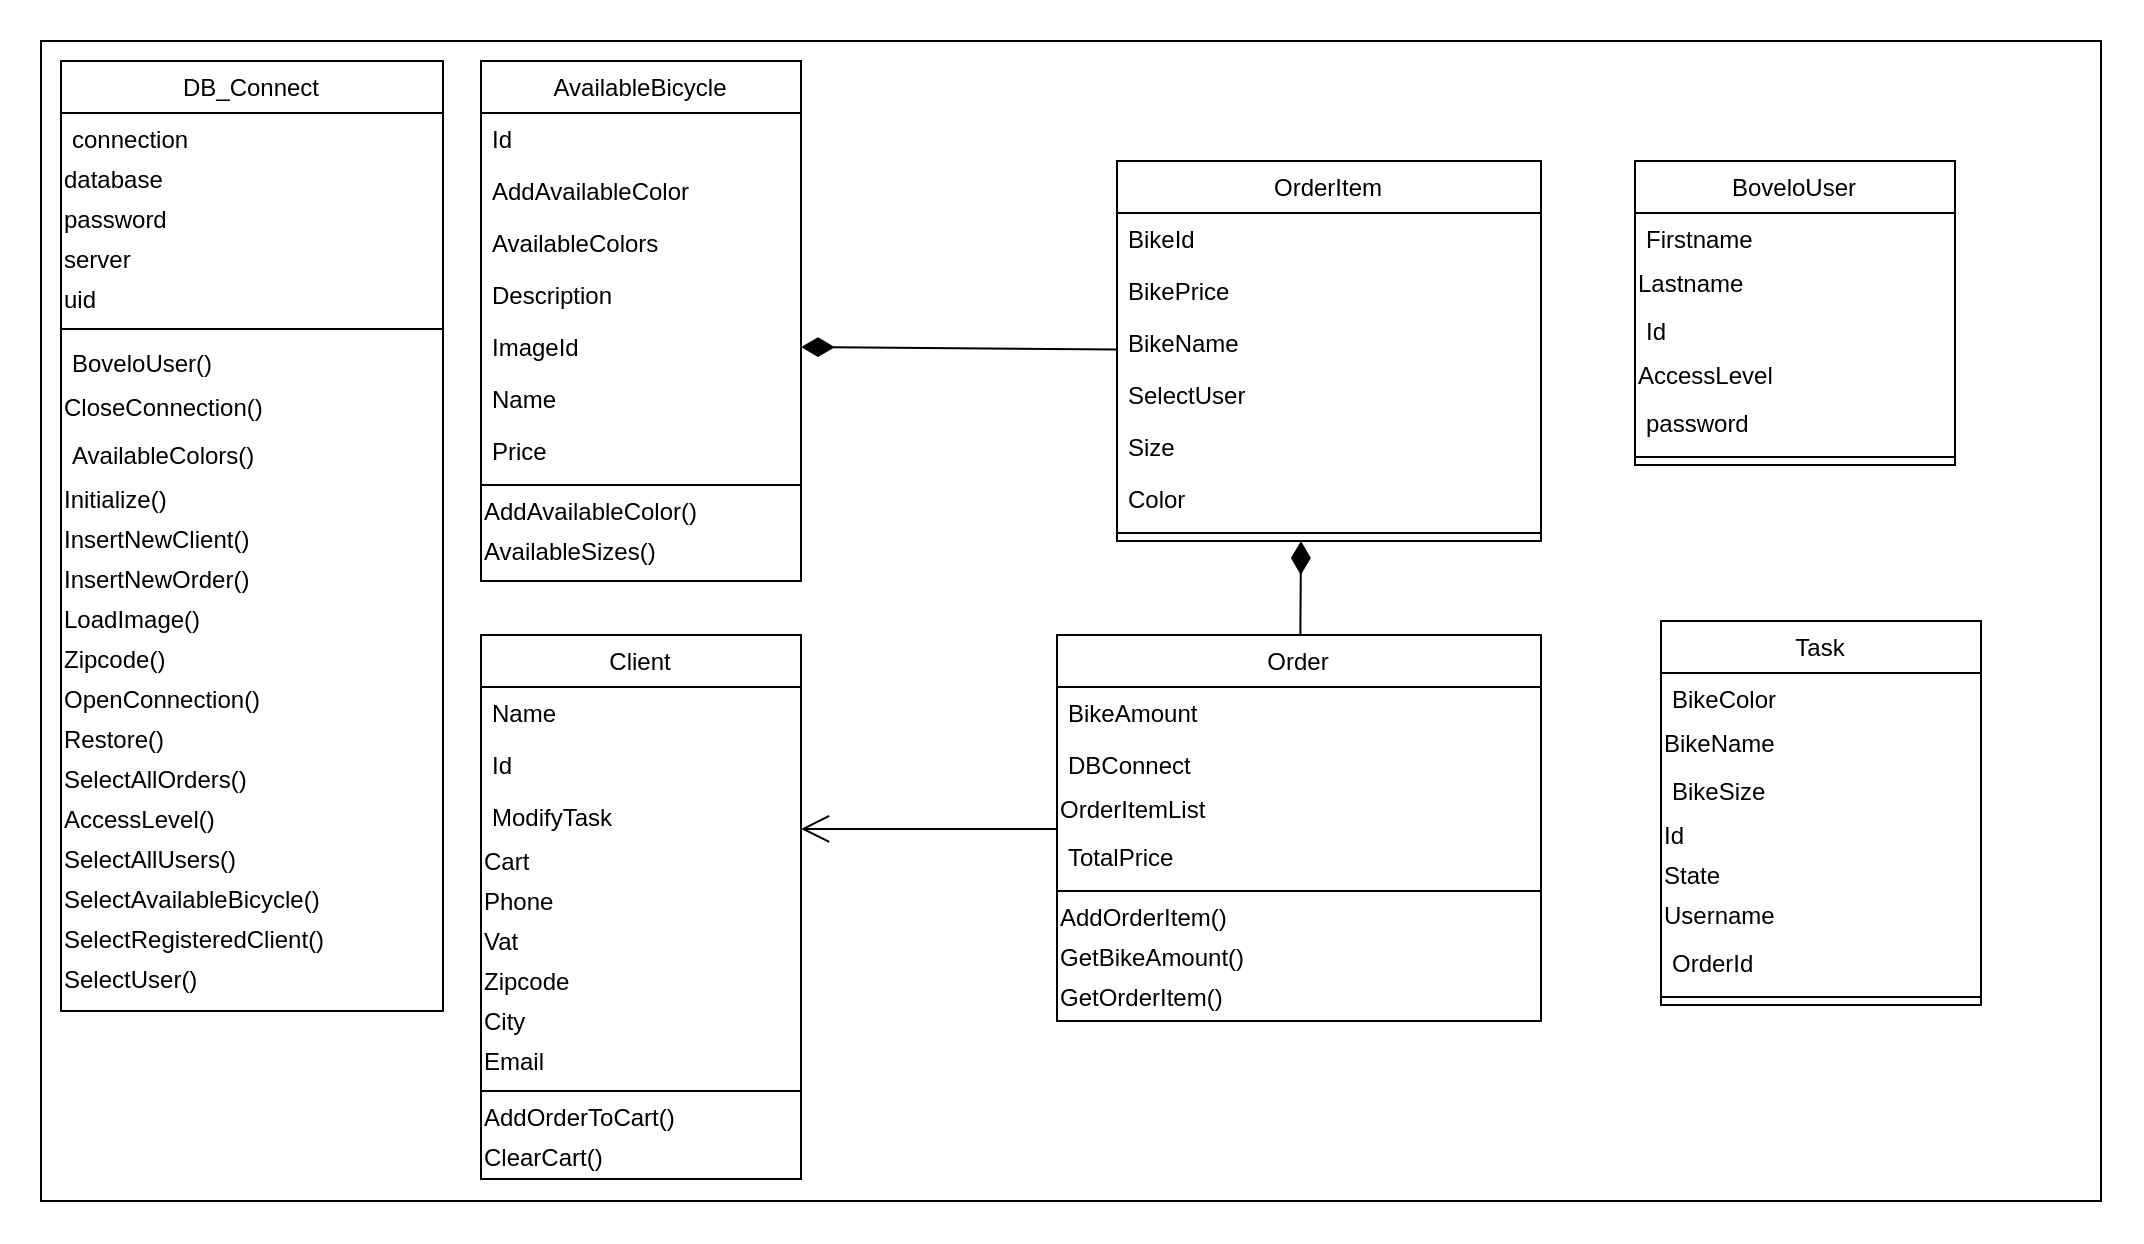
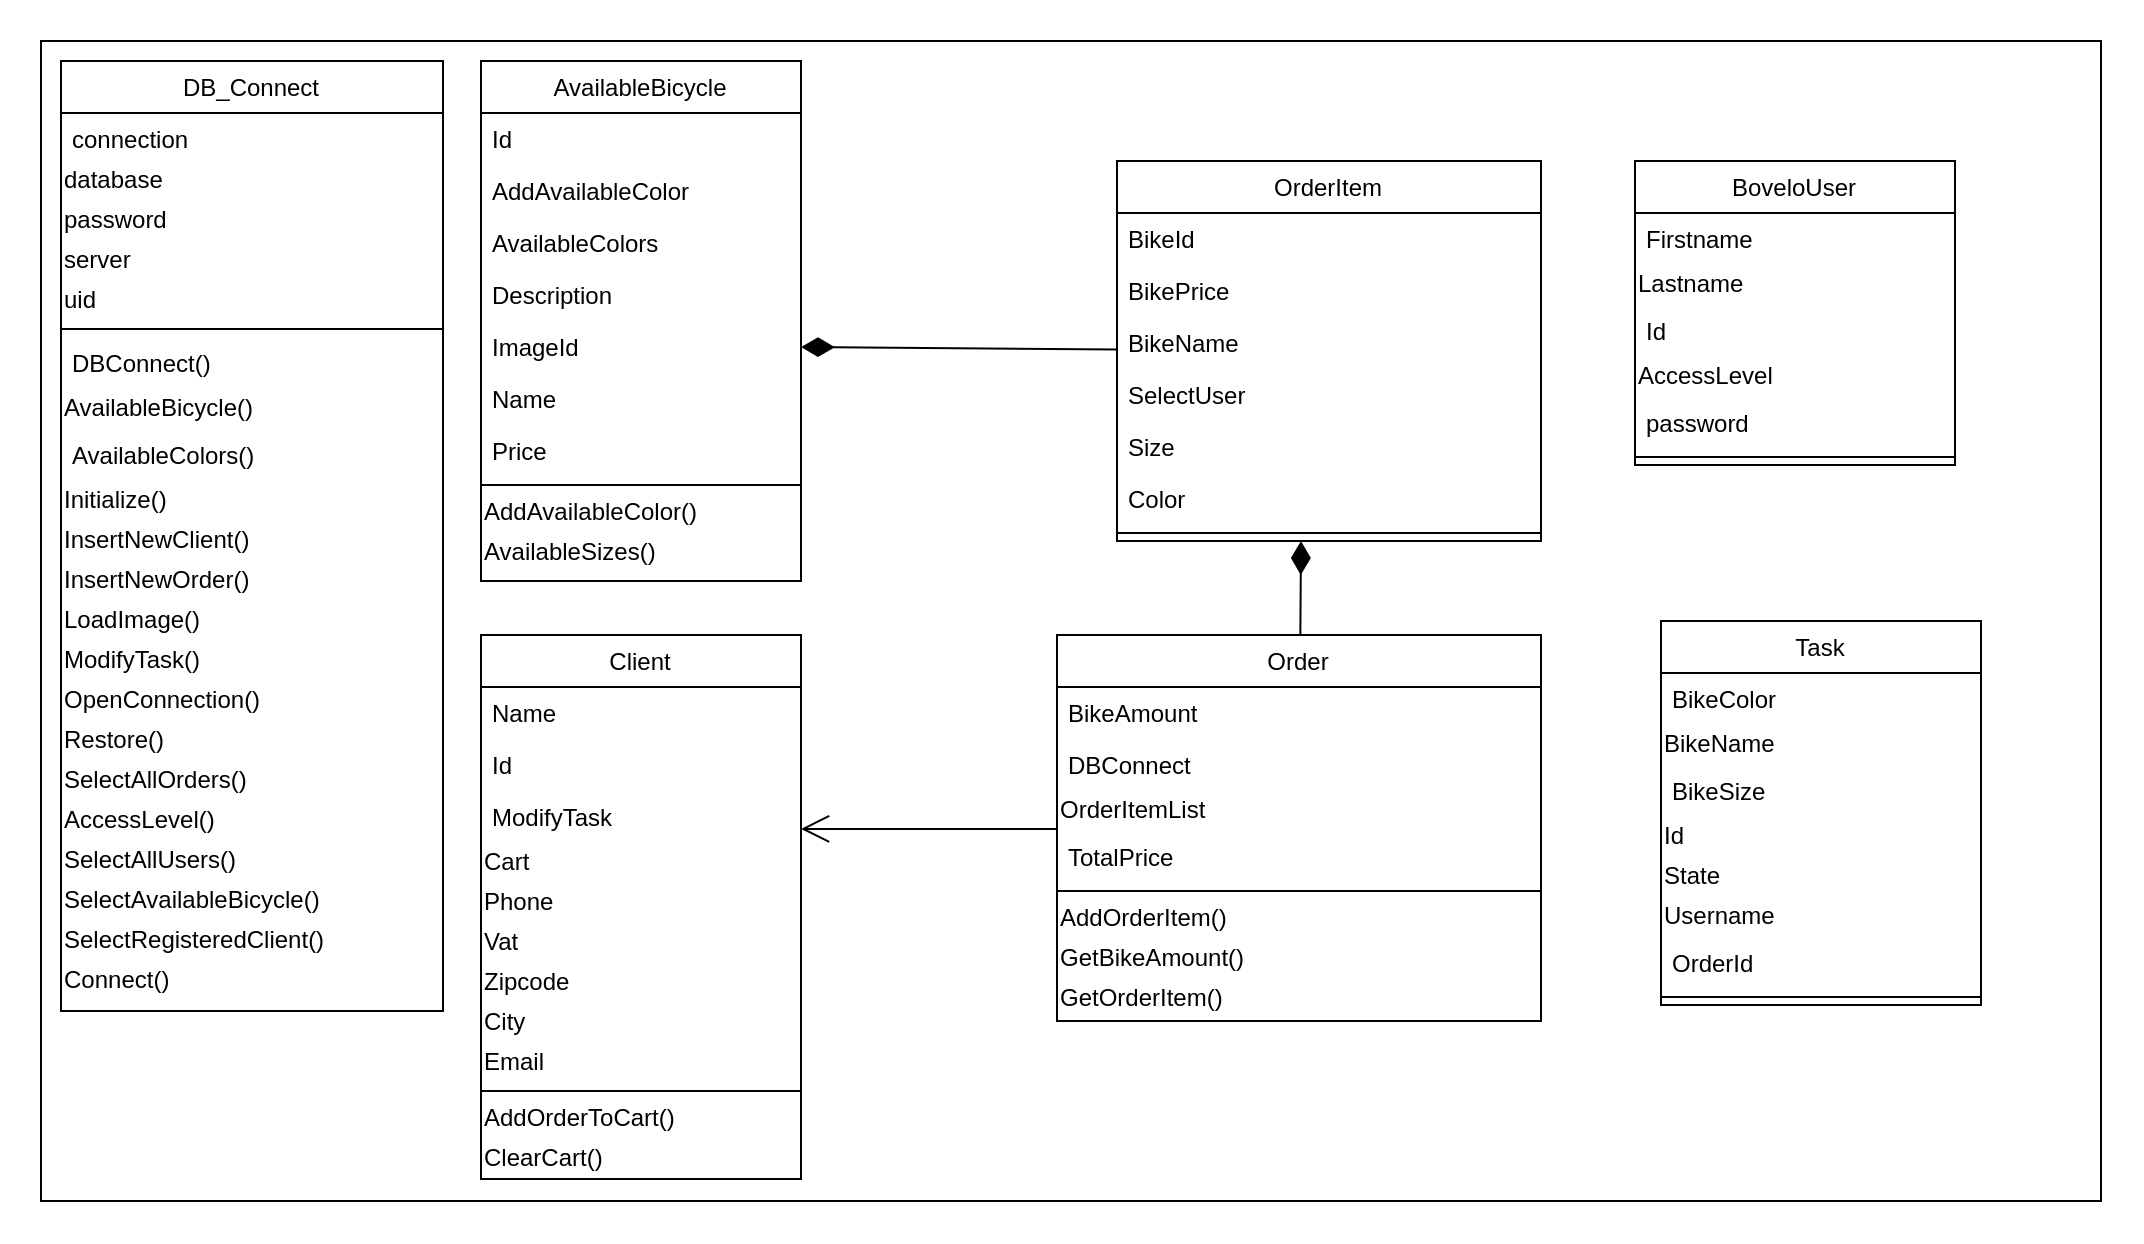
(150, 364) -> (146, 364)
(173, 409) -> (170, 409)
(122, 661) -> (143, 661)
(143, 981) -> (125, 981)
